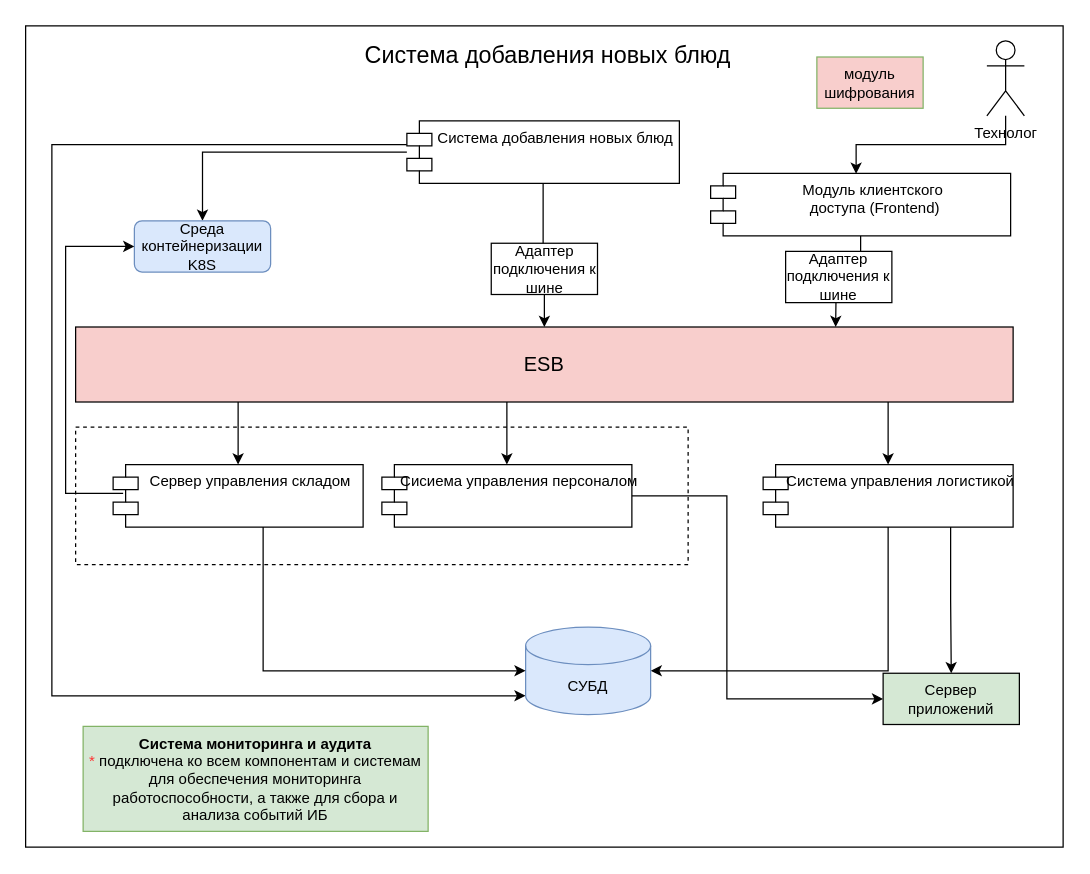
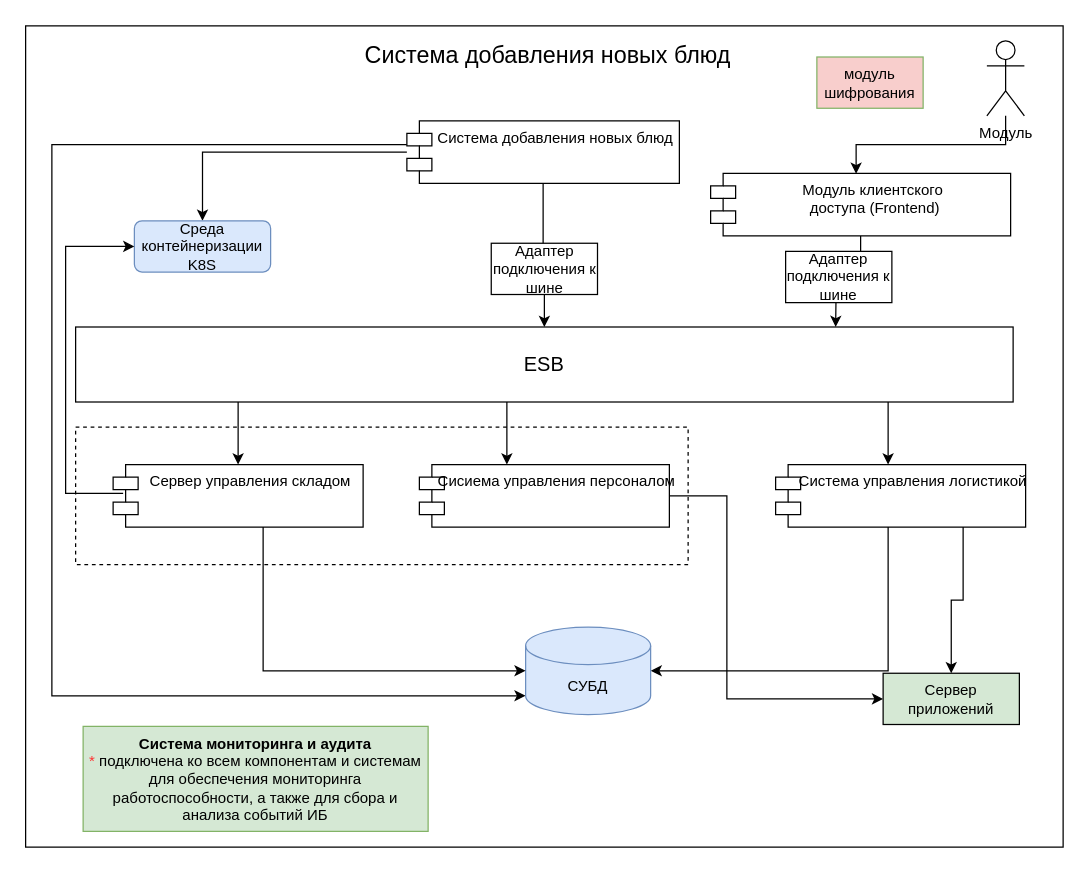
(1006, 133) -> (1006, 133)
(544, 364) -> (544, 364)
(507, 496) -> (544, 496)
(888, 496) -> (901, 496)
